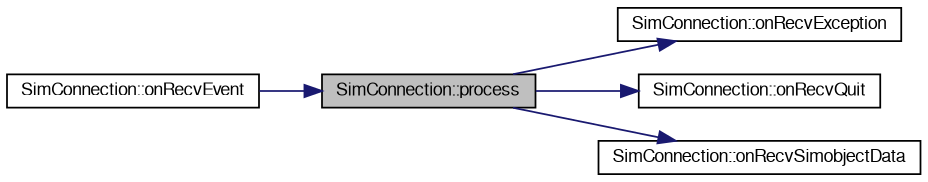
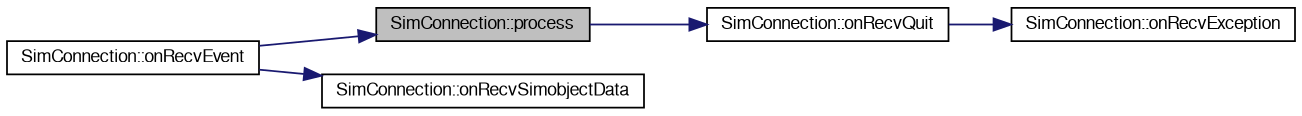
(586, 59) -> (971, 24)
(586, 123) -> (282, 72)
